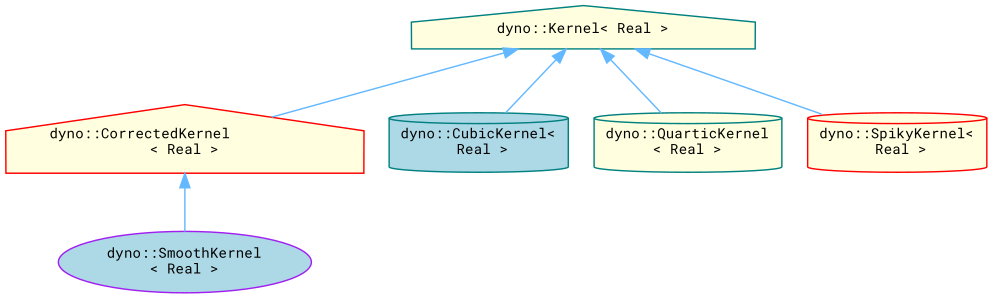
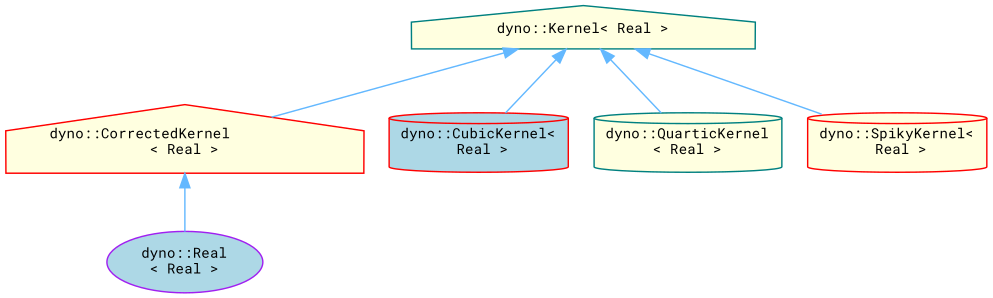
(479, 143) -> (479, 143)
(185, 262) -> (185, 262)
